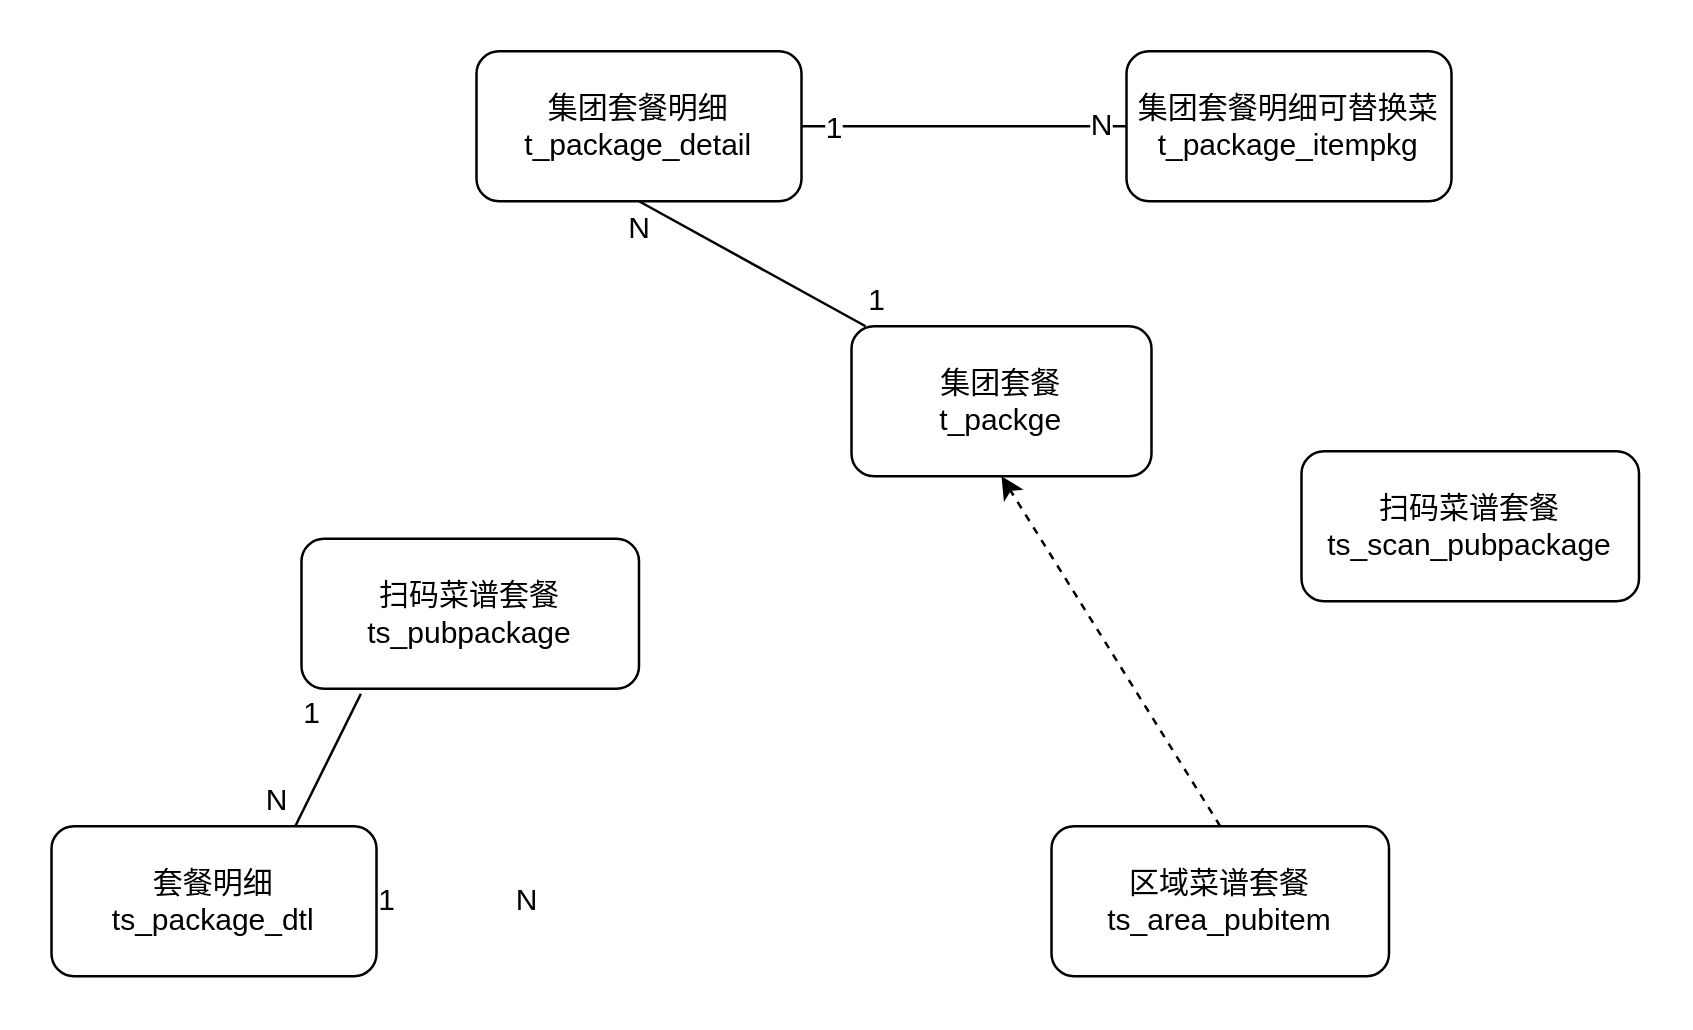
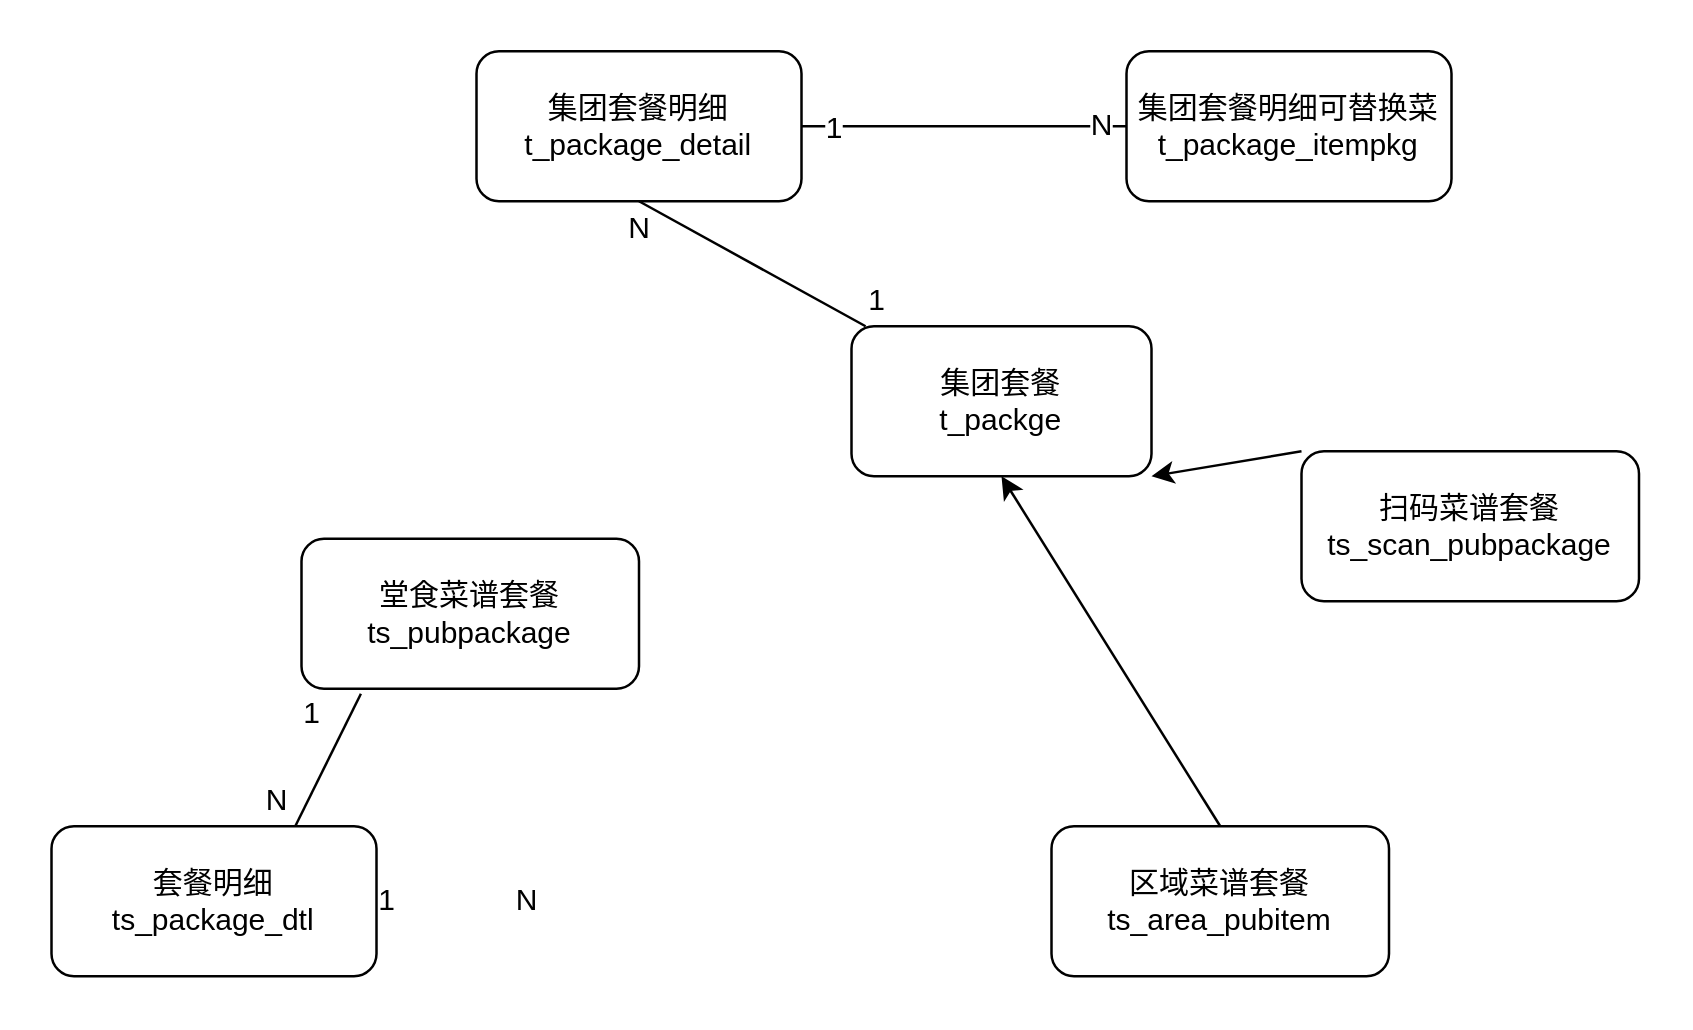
none -> (1234, 462)
(470, 614) -> (470, 614)
(1114, 656) -> (1114, 656)
